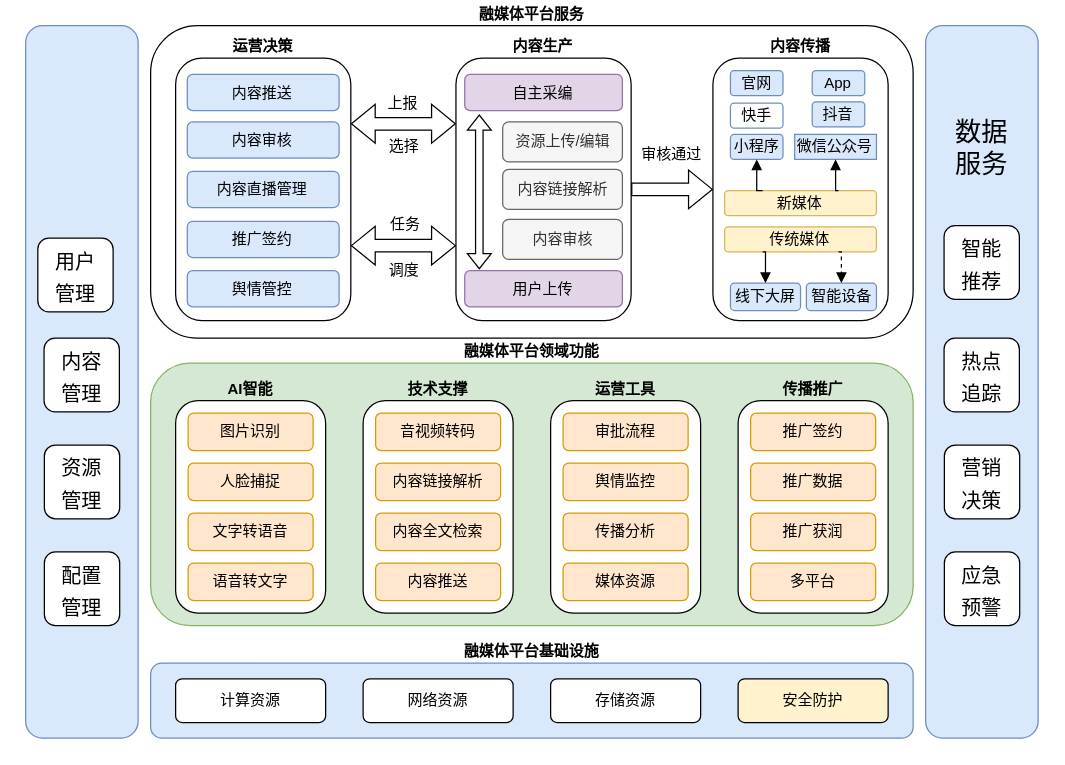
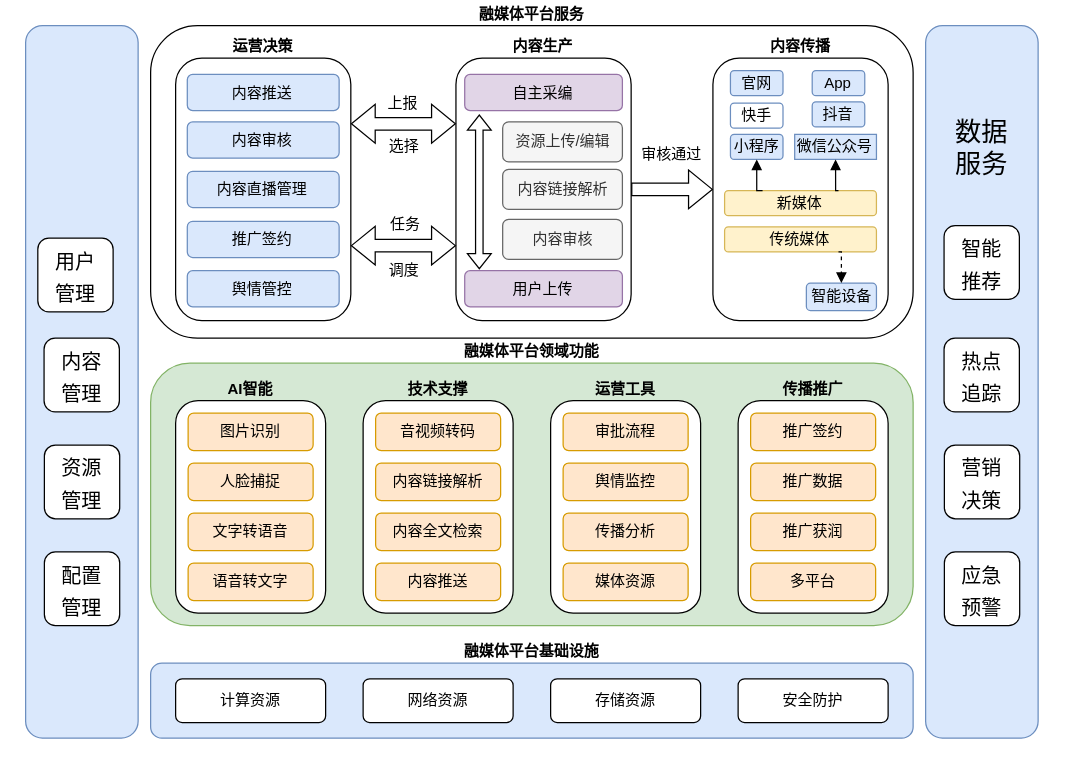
(765, 261) -> none
(765, 297) -> none
(813, 701) -> (813, 701)
